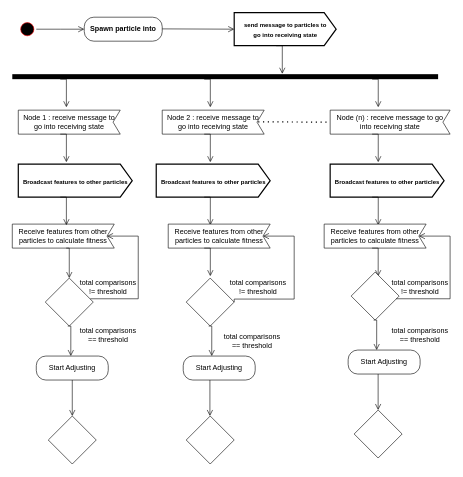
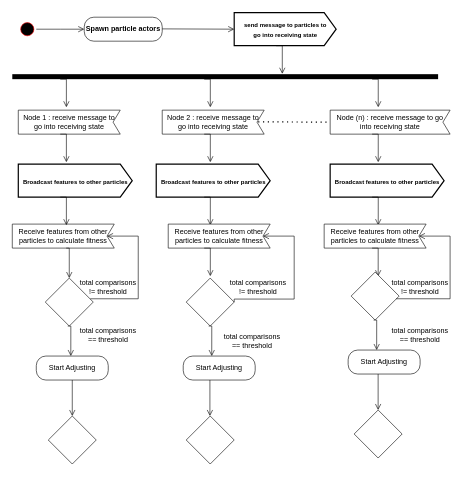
(123, 29) -> (123, 29)
